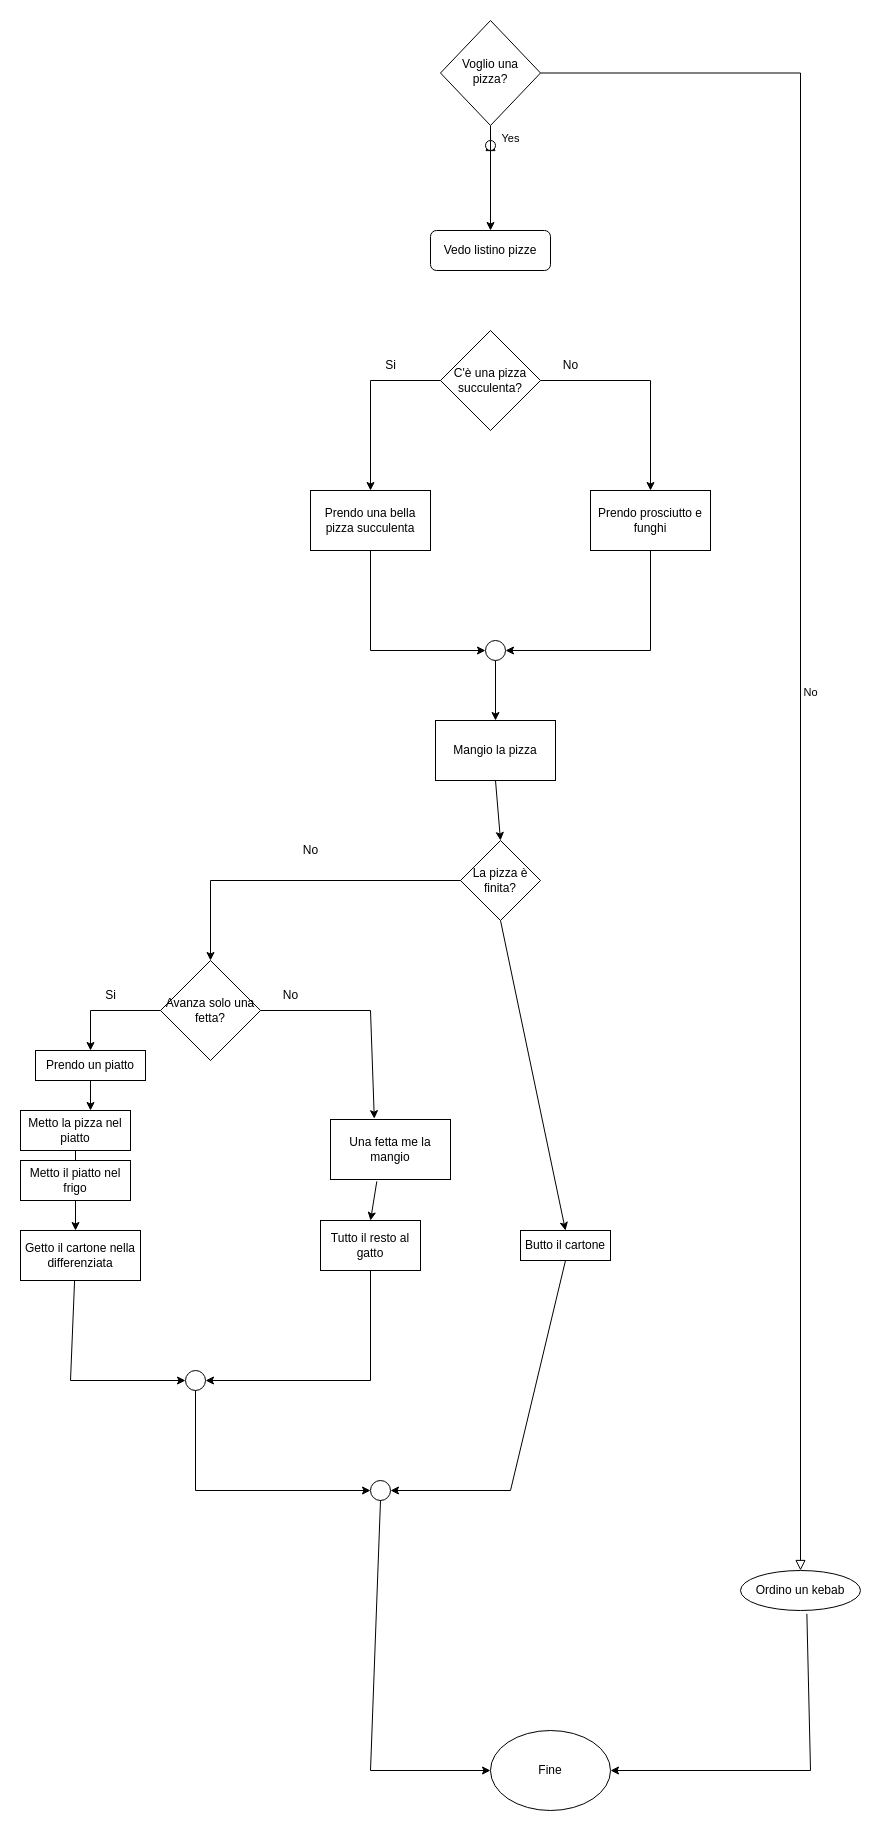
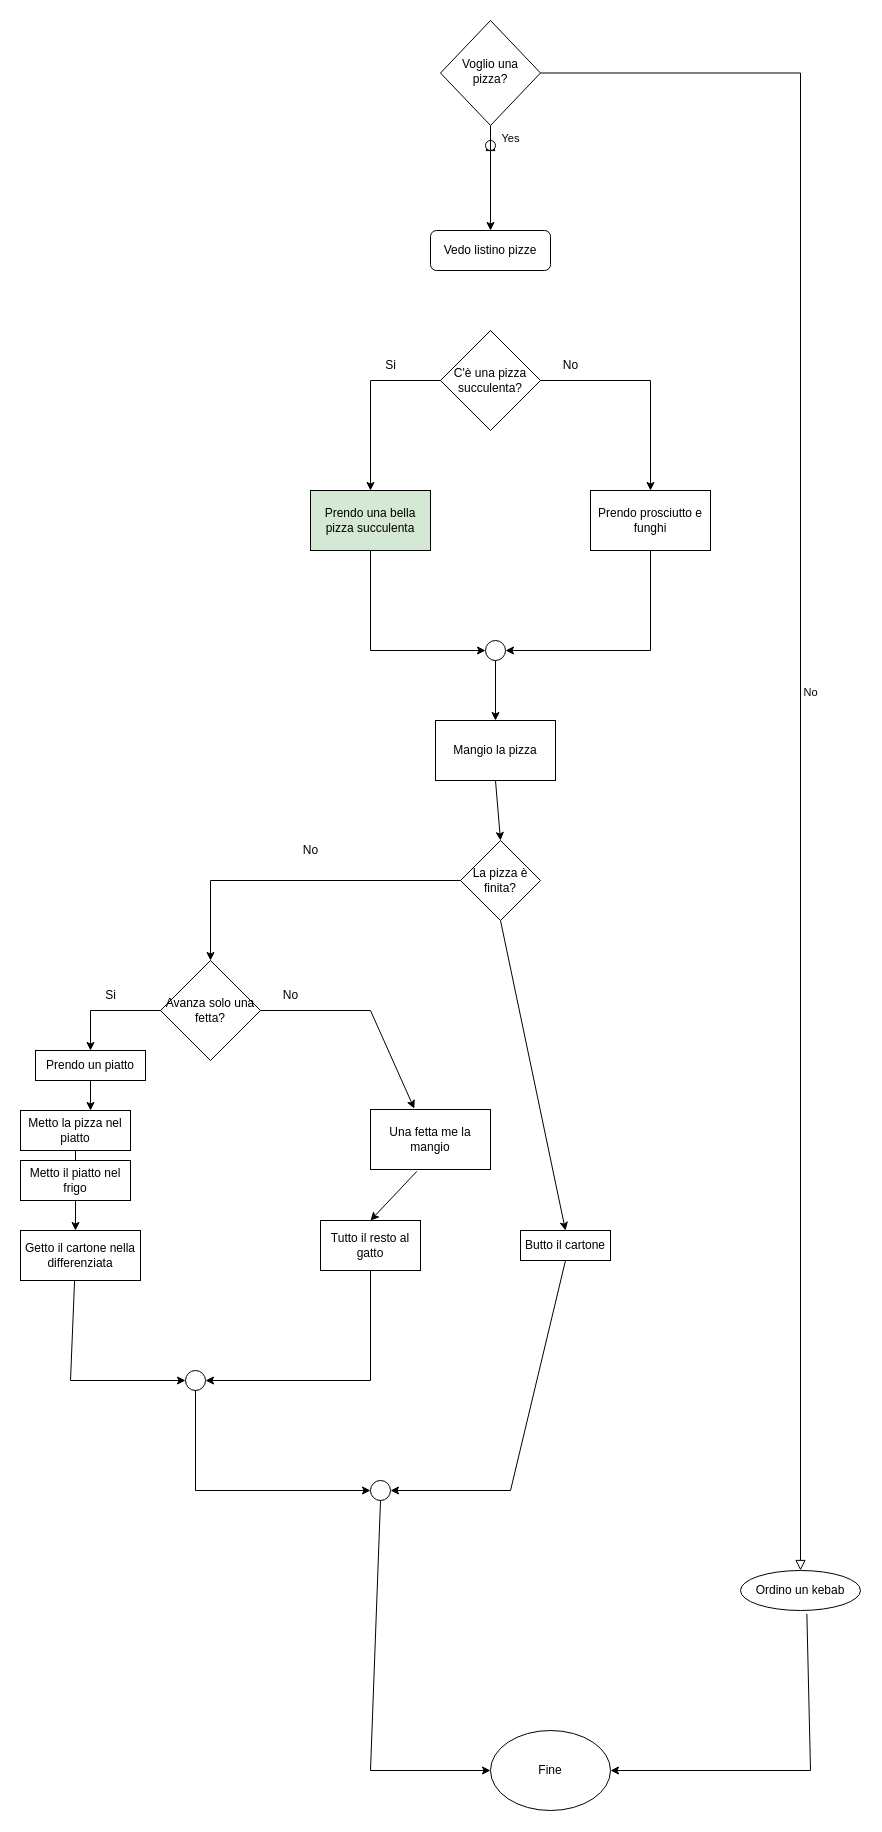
(371, 521) -> (371, 521)
(391, 1150) -> (431, 1140)
